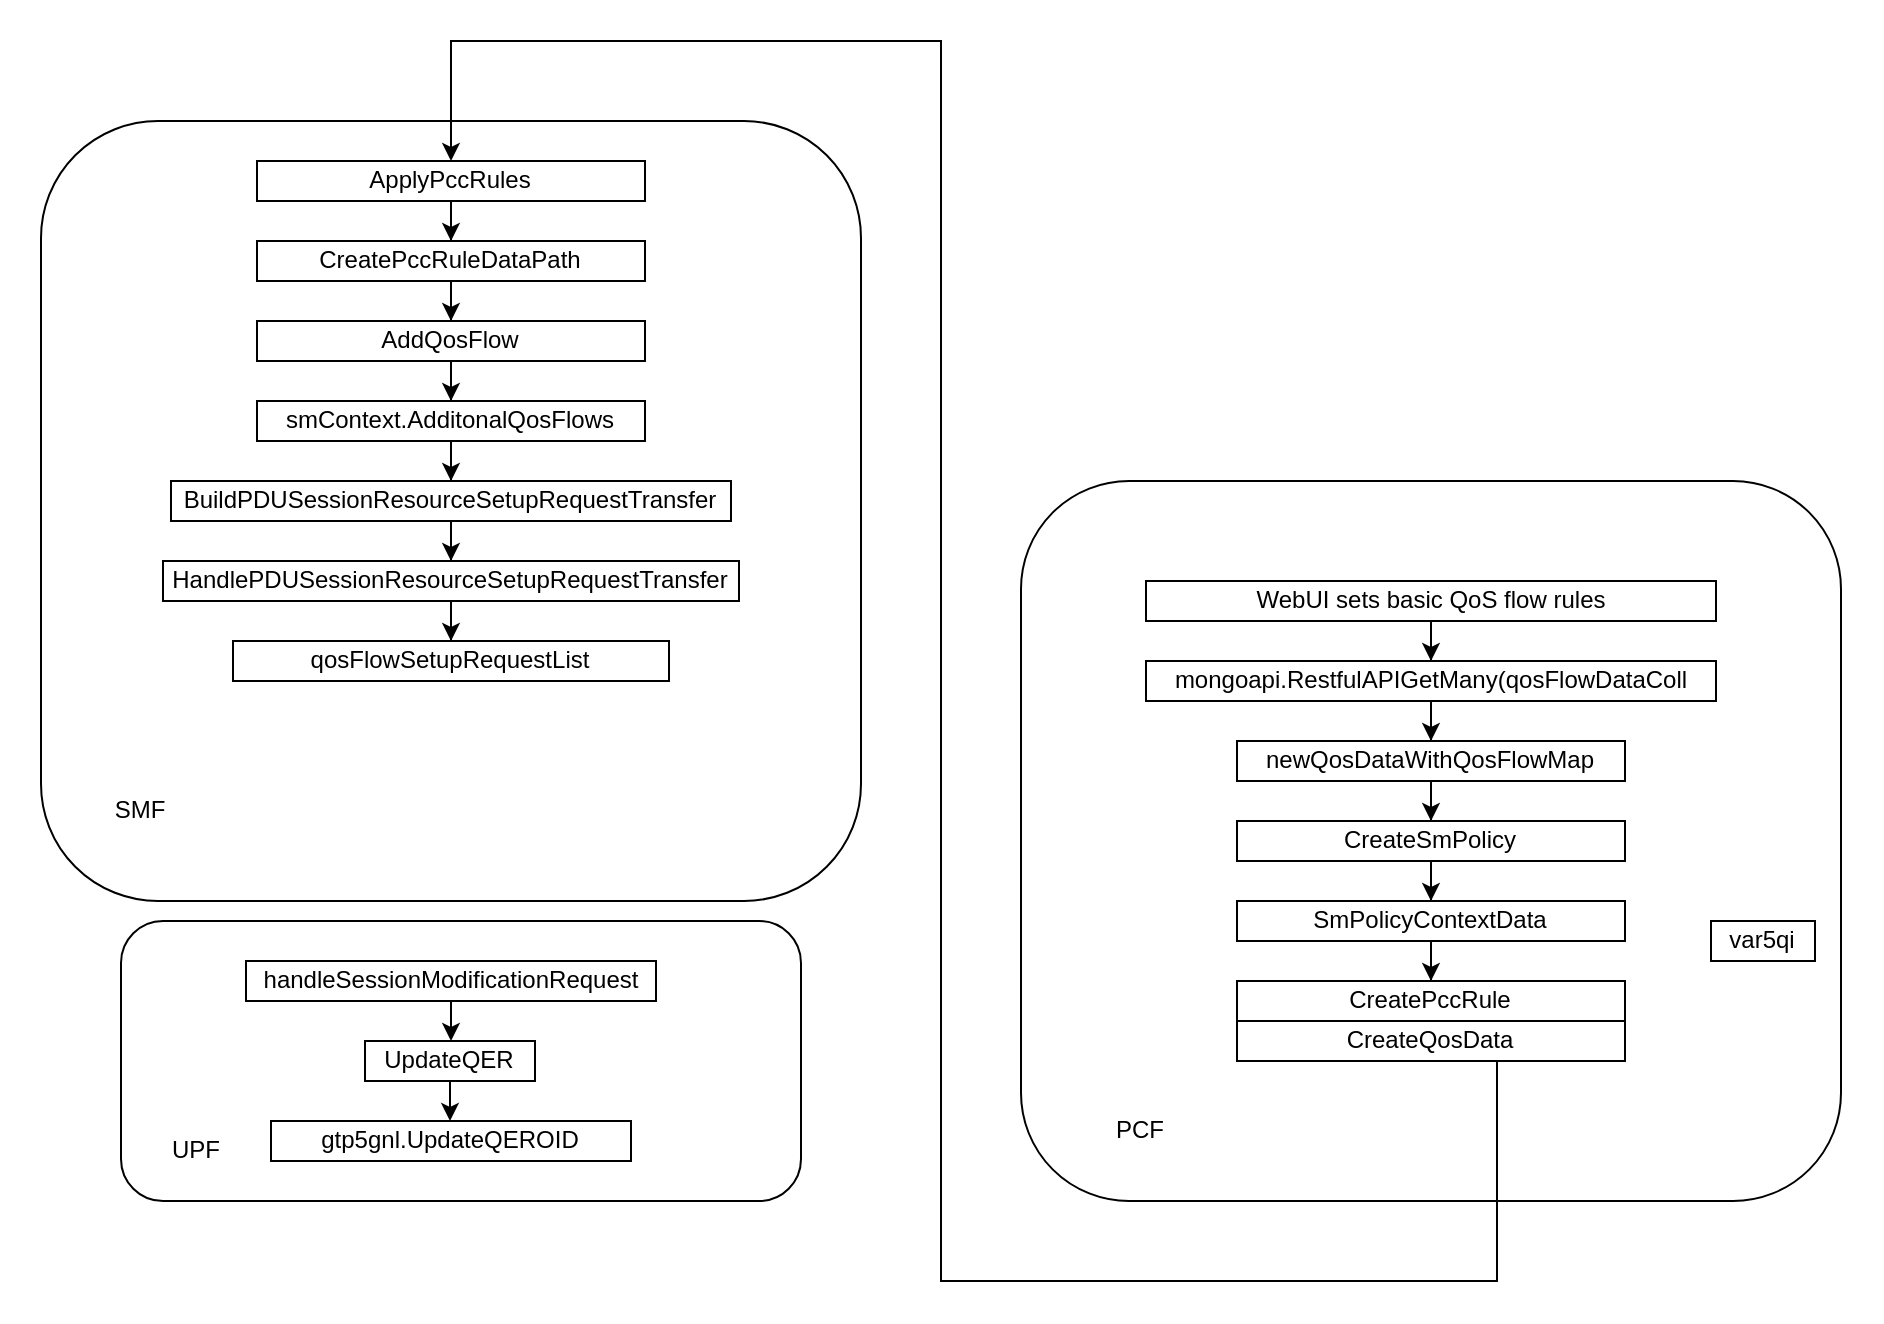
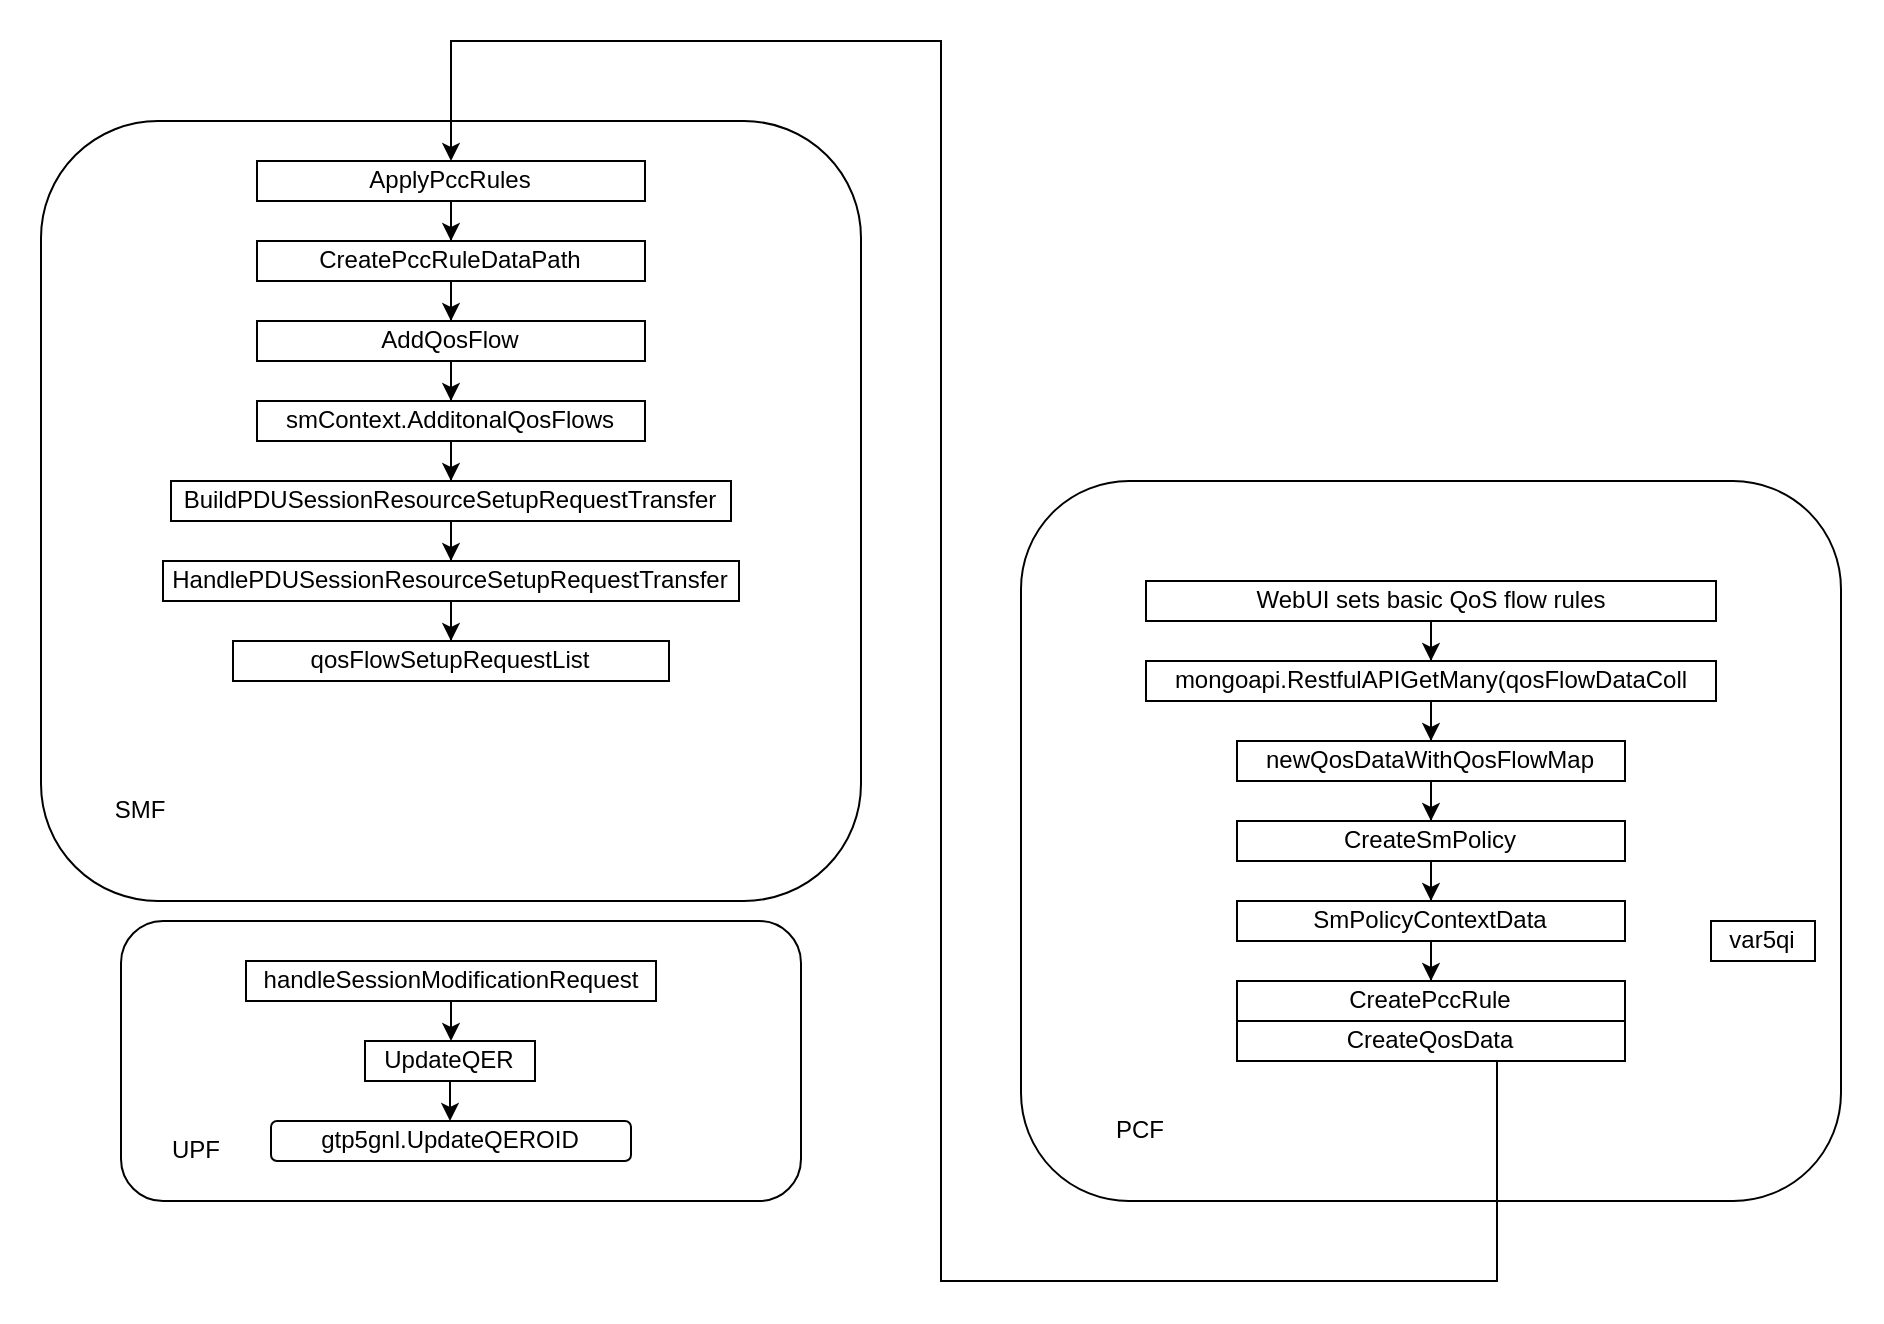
(451, 1141) -> (451, 1141)
